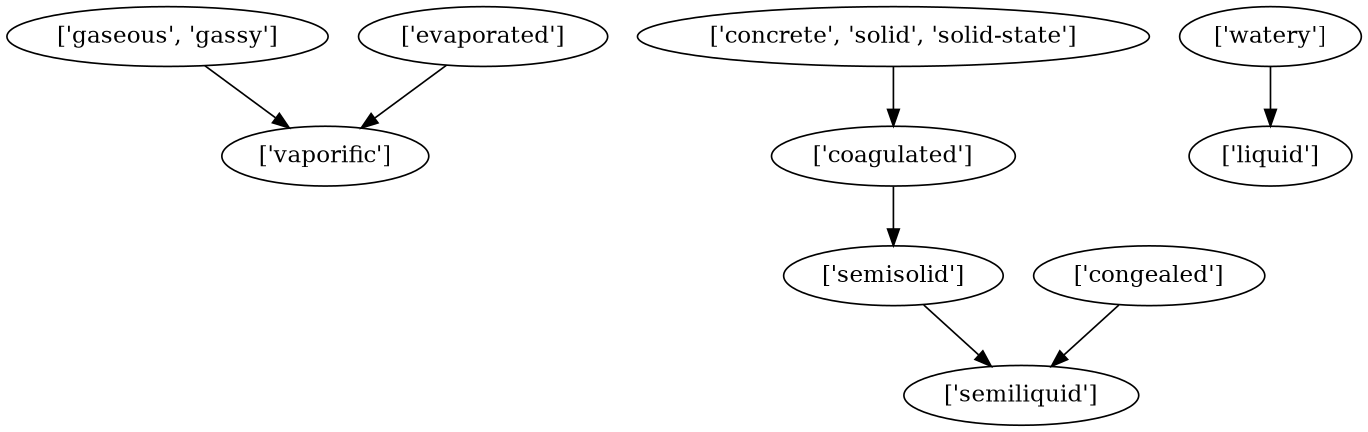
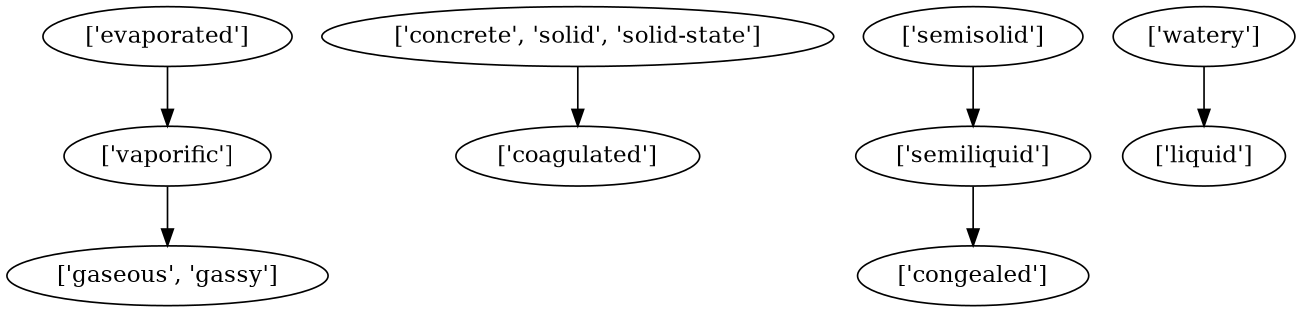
(240, 92) -> (168, 208)
(893, 208) -> none
(1091, 330) -> (973, 208)
